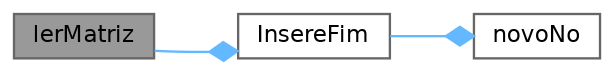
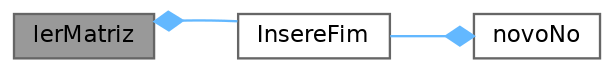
(182, 52) -> (210, 20)
